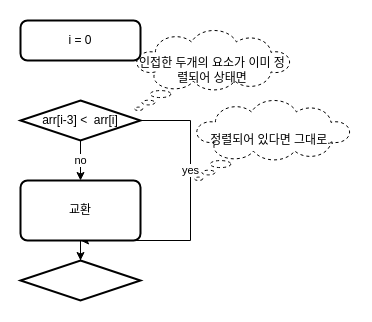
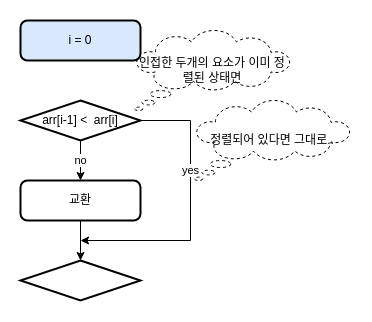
(81, 41) -> (81, 41)
(213, 71) -> (213, 71)
(81, 121) -> (81, 121)
(81, 211) -> (81, 201)
